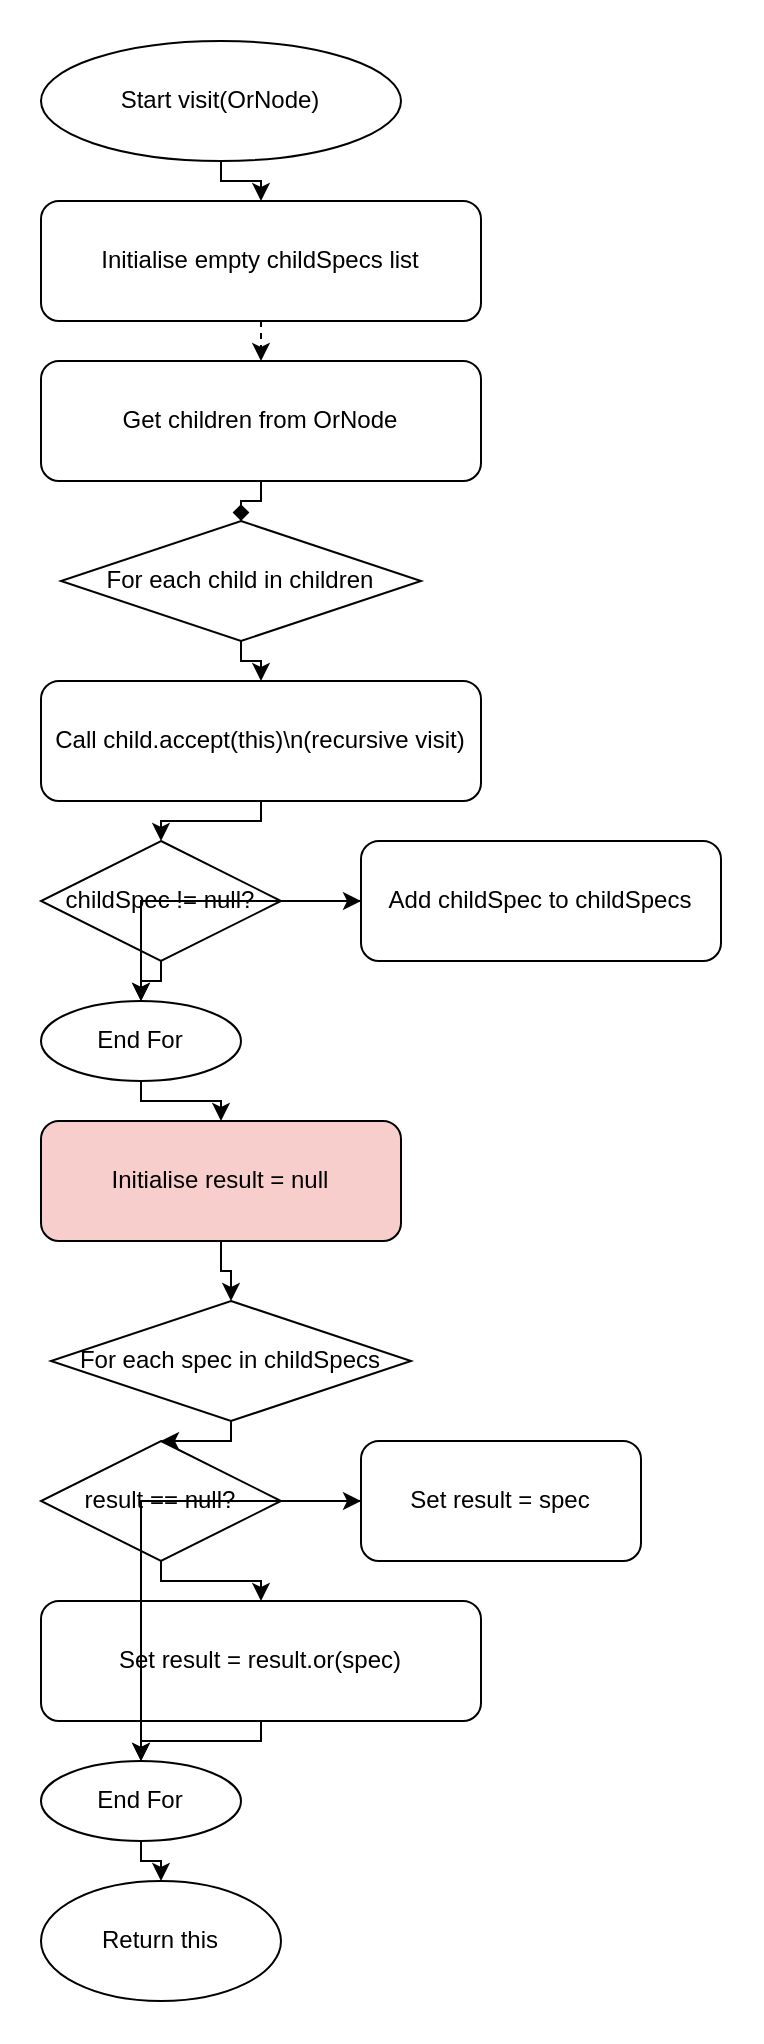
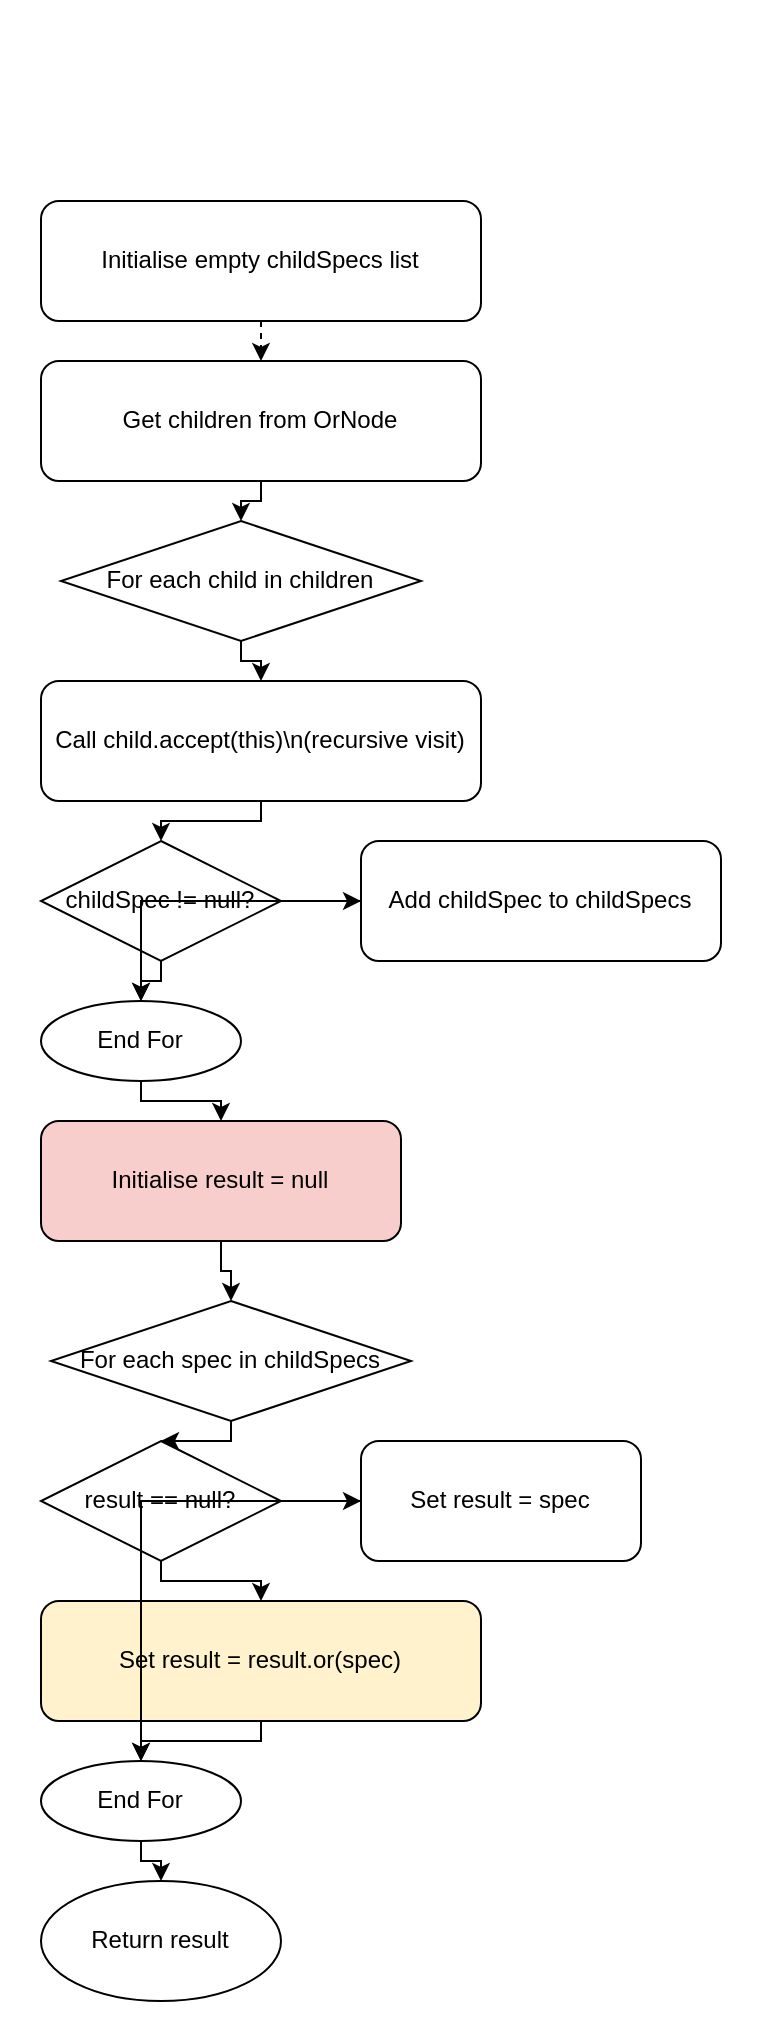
(221, 101) -> none
(234, 181) -> none
(241, 504) -> (241, 506)
(261, 1661) -> (261, 1661)
(161, 1941) -> (161, 1941)
